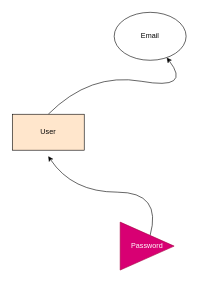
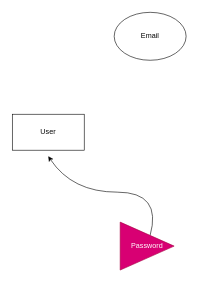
(79, 91) -> none
(48, 132) -> (48, 132)
